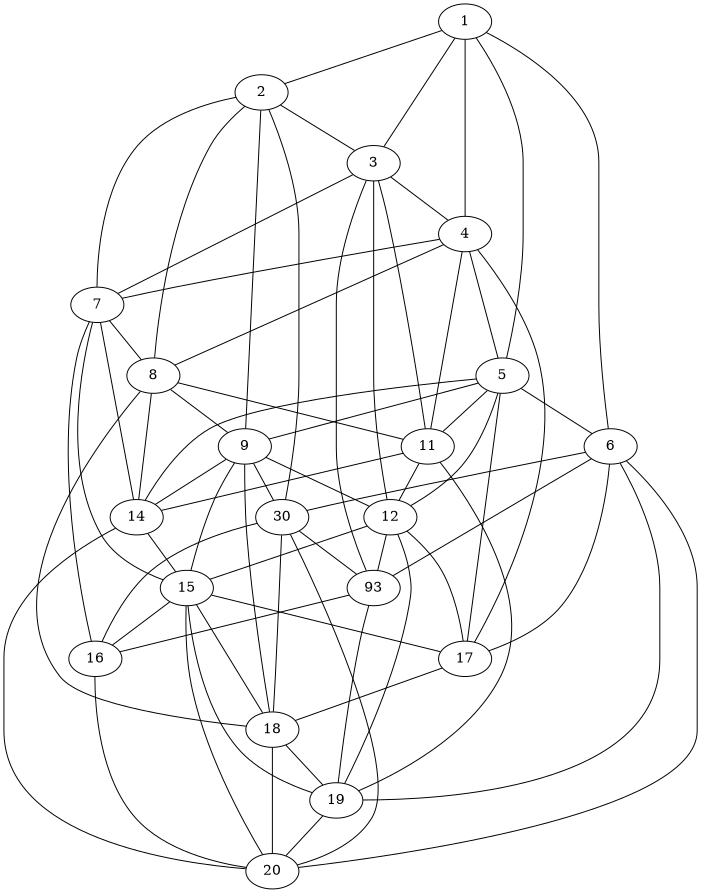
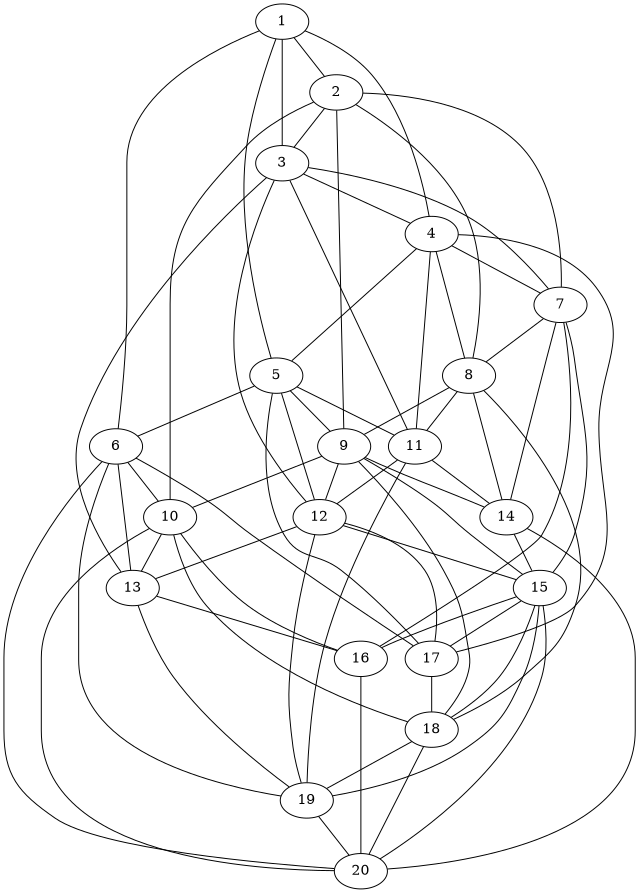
(311, 401) -> none
(282, 517) -> (170, 517)
(374, 588) -> (133, 588)
